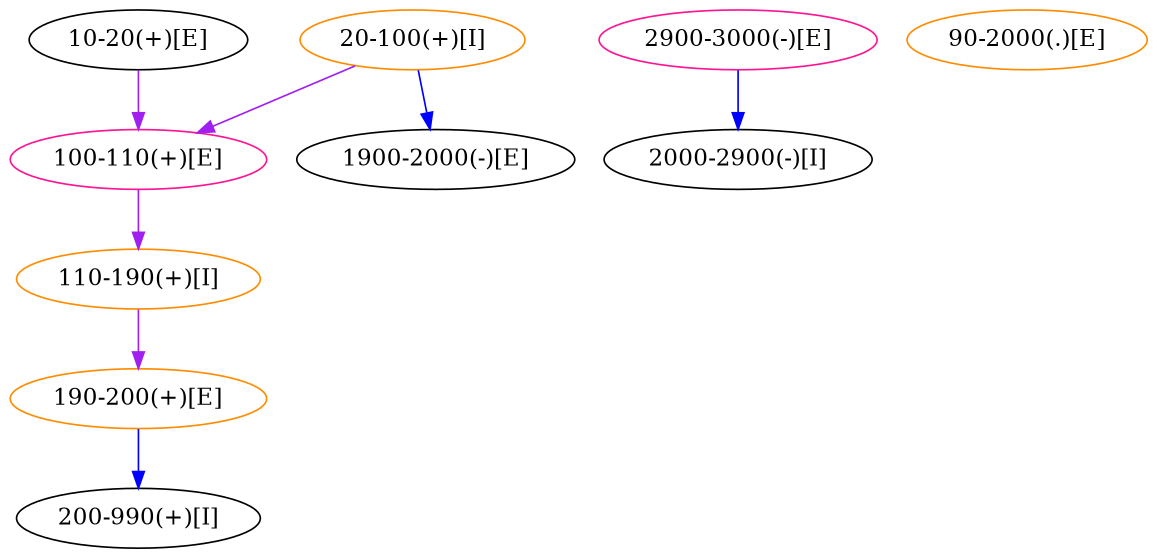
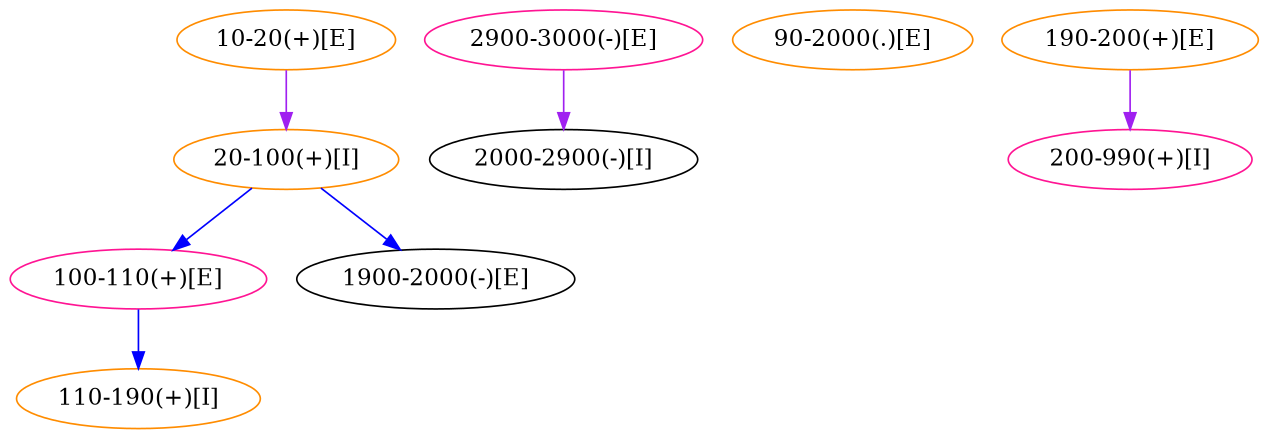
(138, 40) -> (286, 40)
(138, 92) -> (286, 92)
(738, 92) -> (564, 92)
(284, 96) -> (219, 214)
(138, 211) -> (138, 331)
(138, 331) -> none
(138, 450) -> (1130, 92)
(138, 518) -> (1130, 159)
